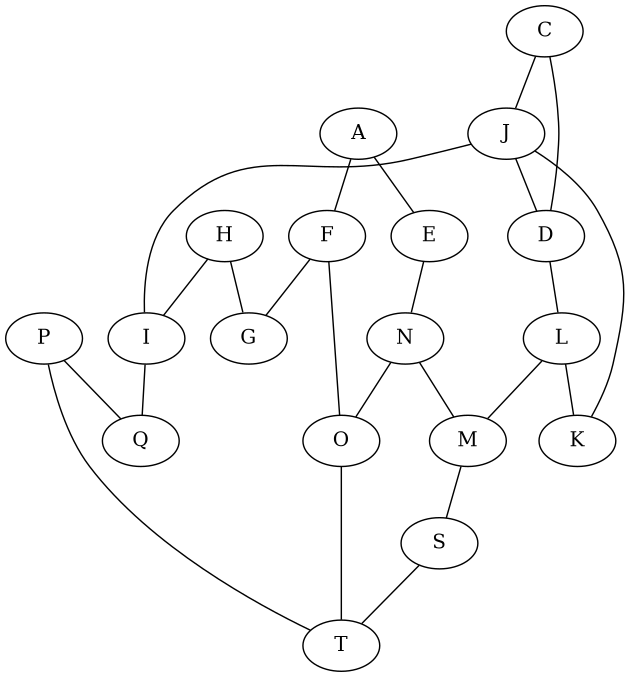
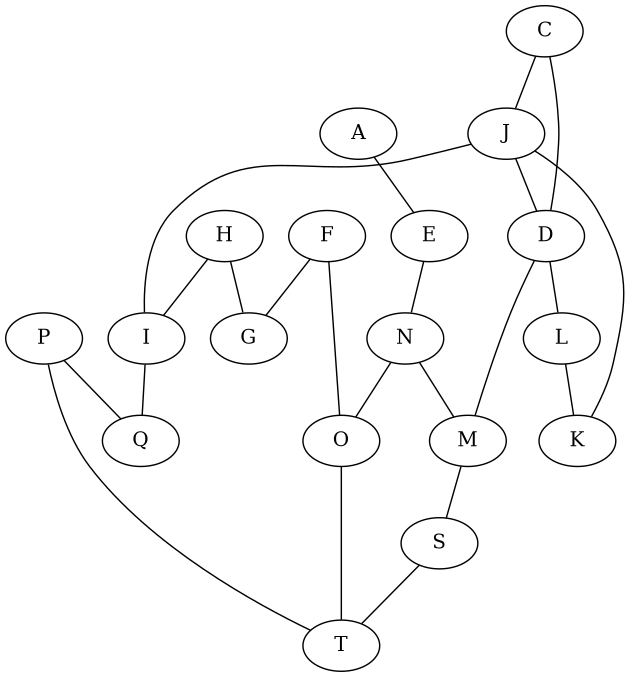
(343, 185) -> none
(515, 390) -> (501, 337)
